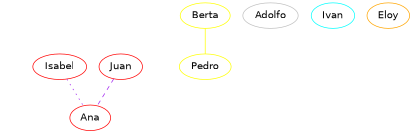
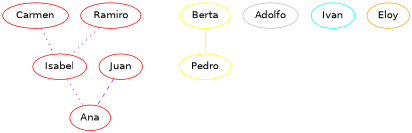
none -> (36, 16)
none -> (111, 16)
